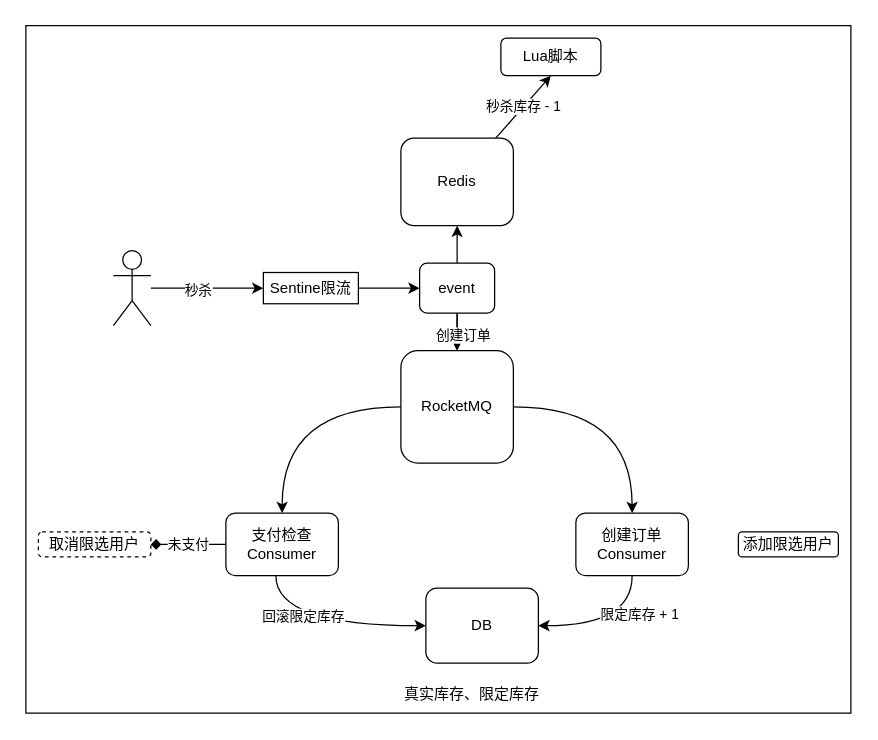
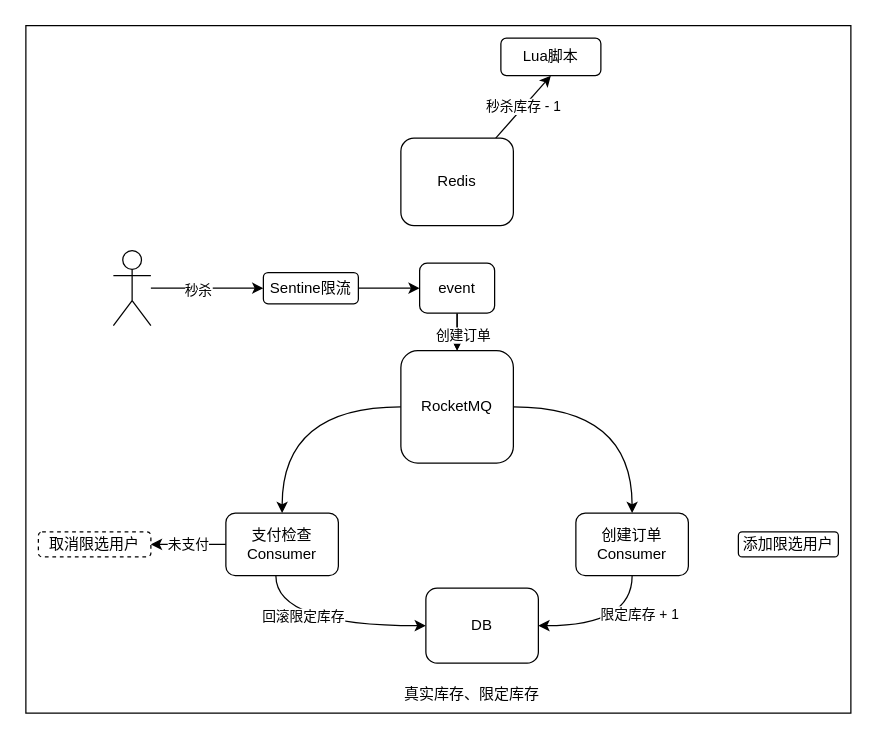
(457, 249) -> none
(311, 288) -> (311, 288)
(161, 544) -> (161, 544)
